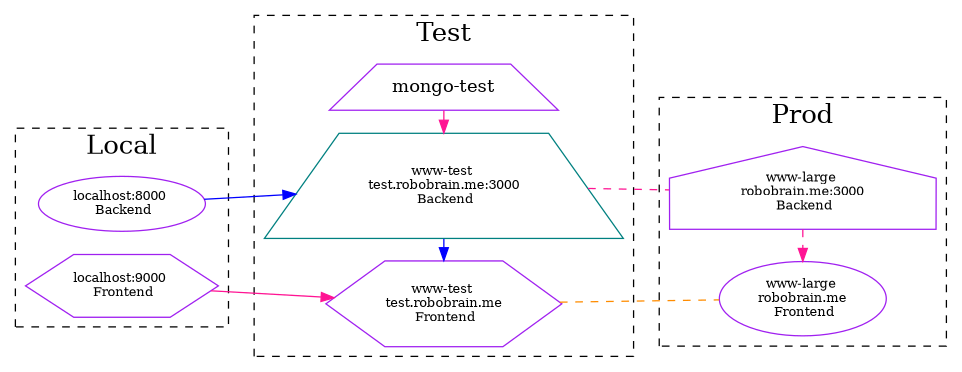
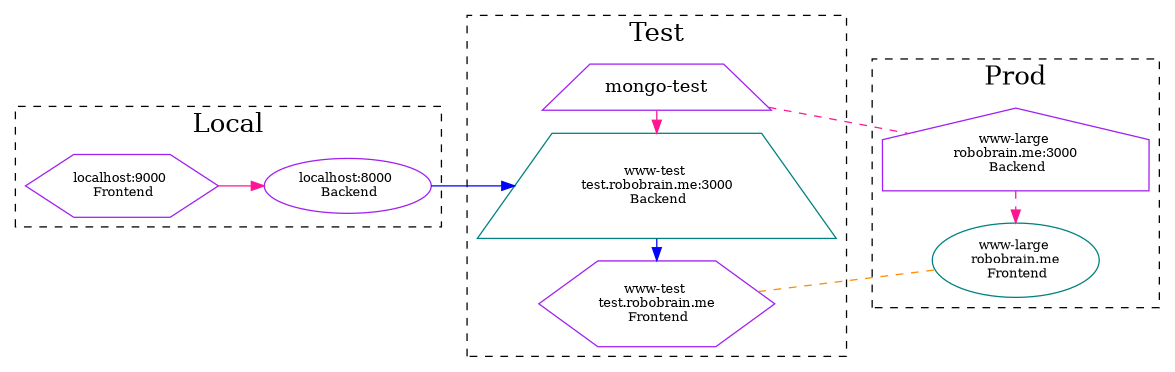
(624, 189) -> (839, 120)
(266, 294) -> (235, 186)
(803, 299) -> (1016, 260)
